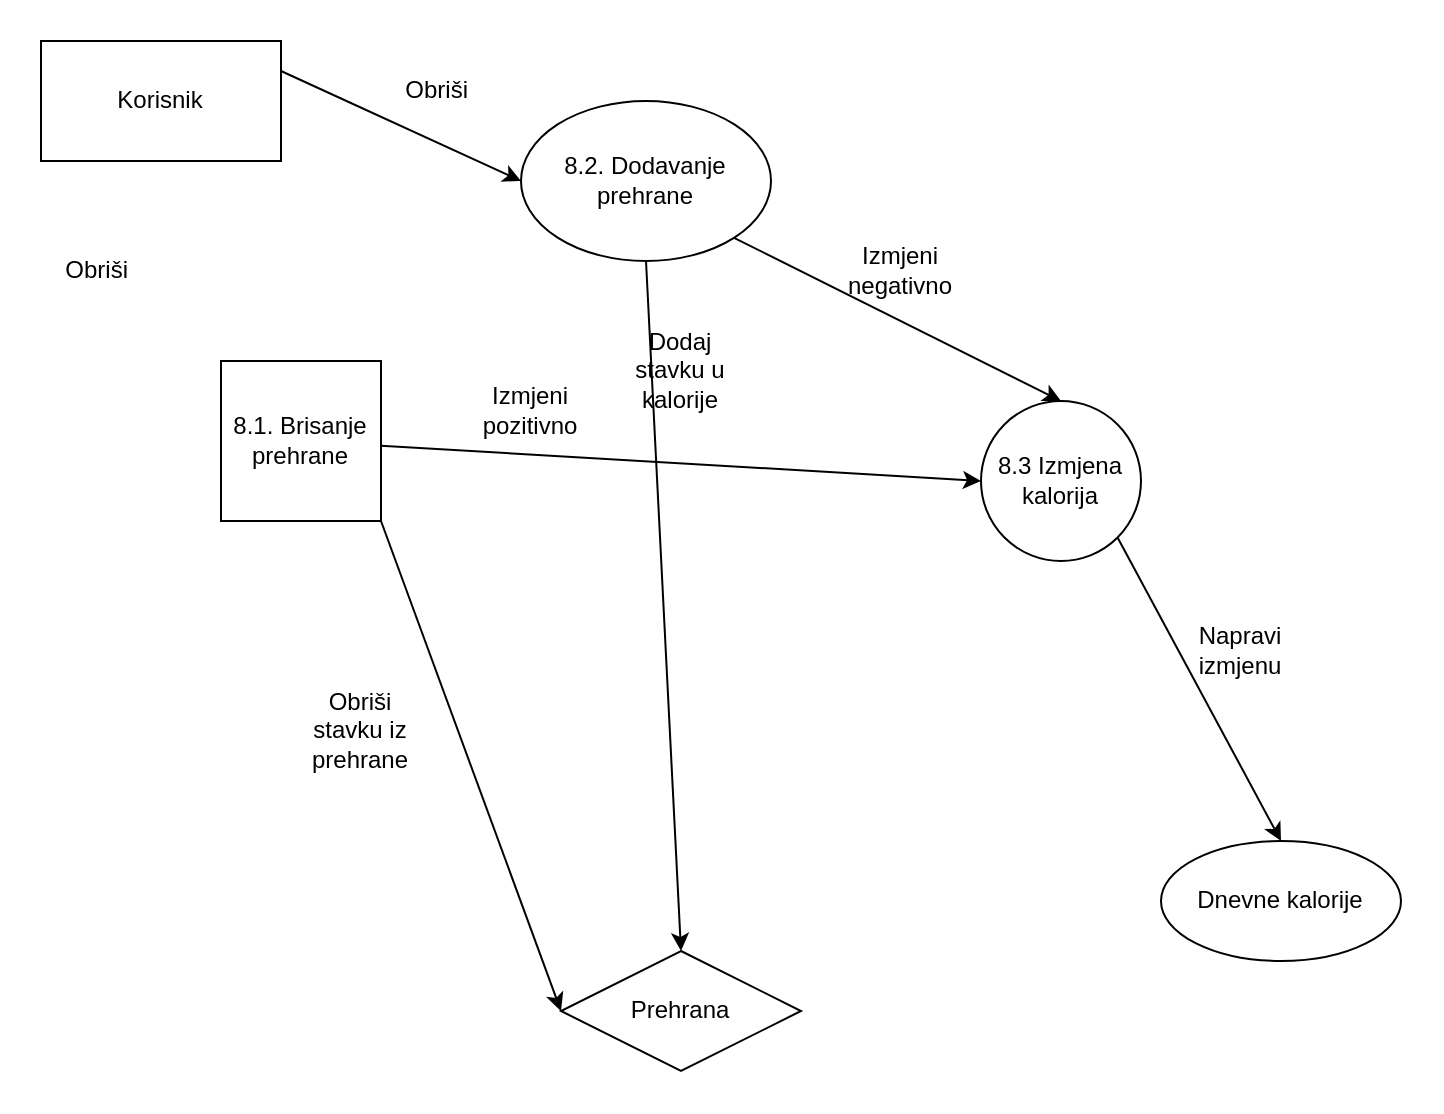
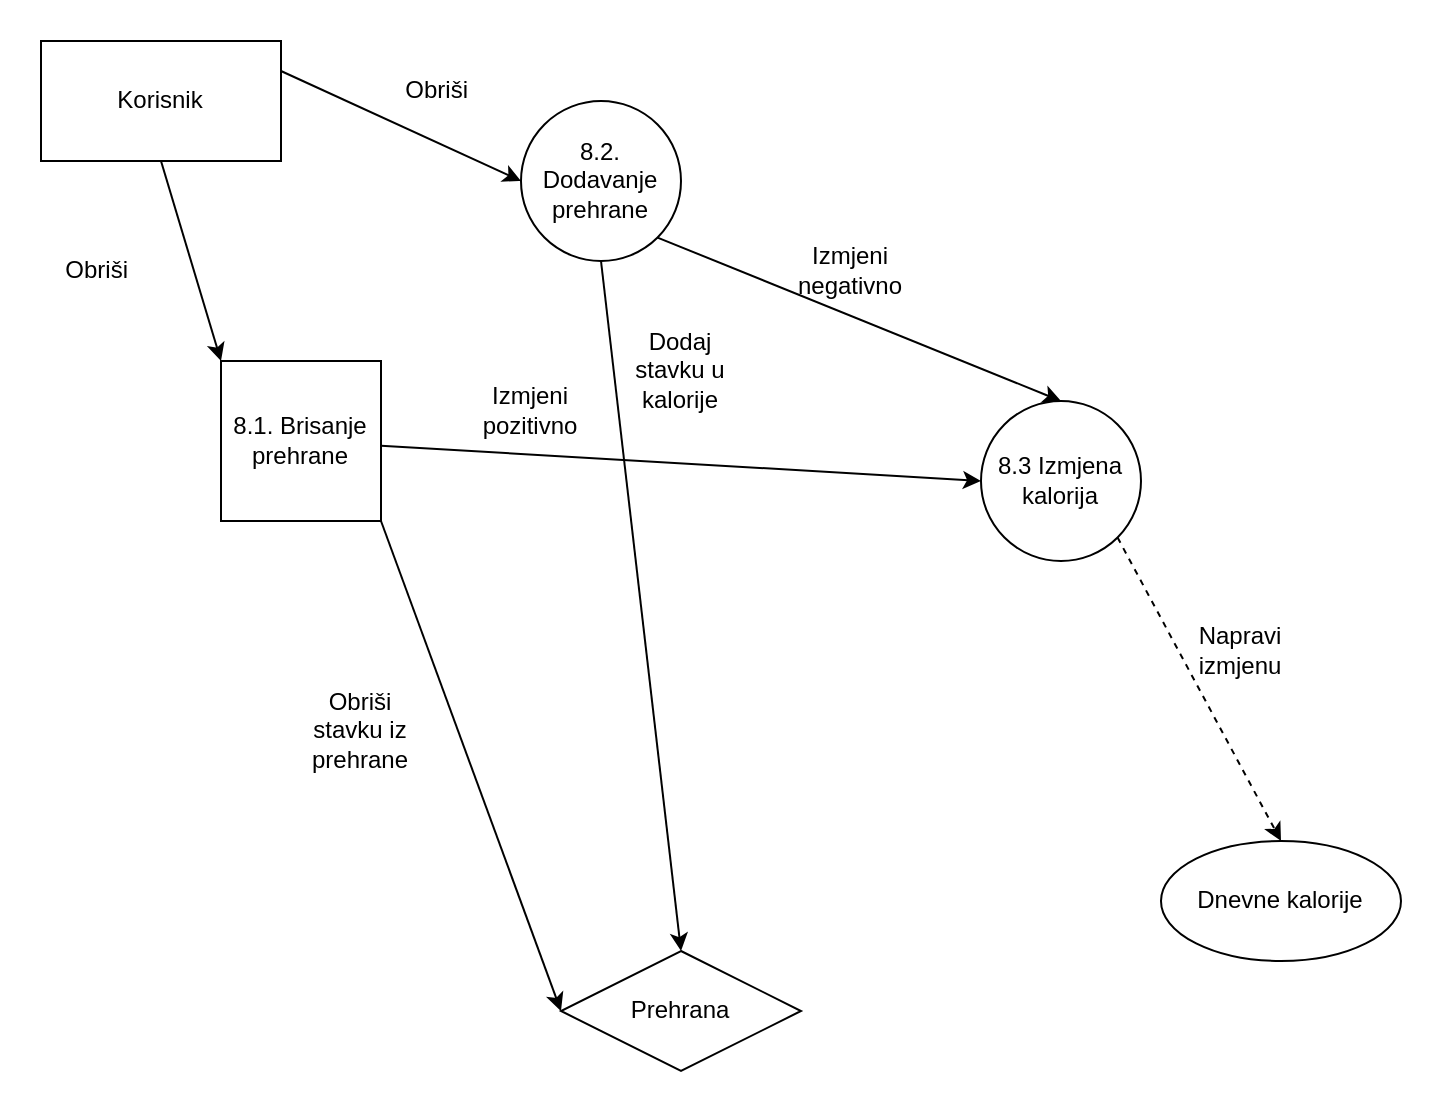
(646, 181) -> (601, 181)
none -> (189, 255)
(901, 271) -> (851, 271)
(1197, 685) -> (1197, 685)
